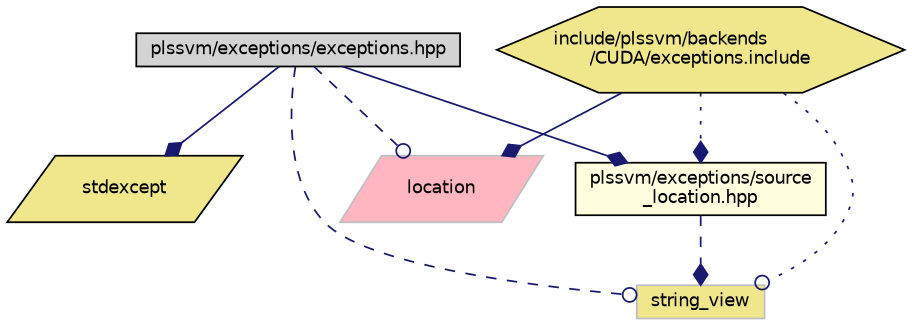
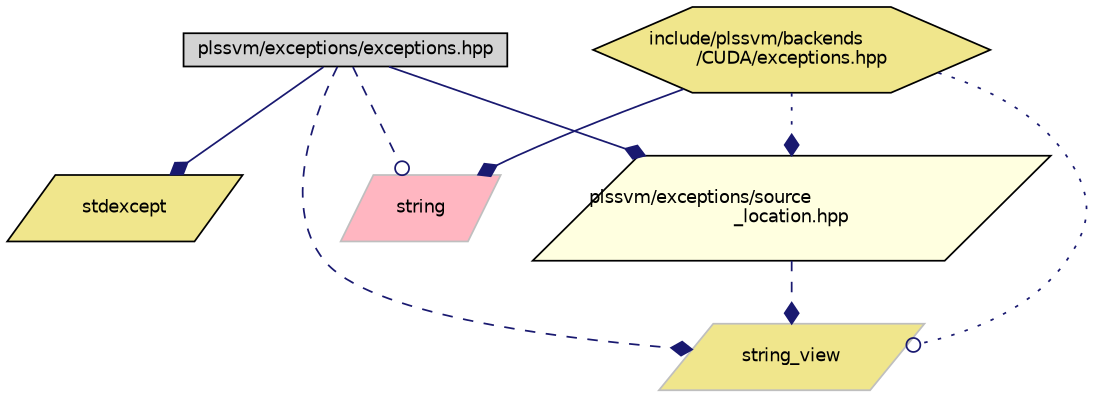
(701, 50) -> (792, 50)
(442, 189) -> (421, 208)
(701, 189) -> (792, 208)
(390, 255) -> (392, 299)
(701, 302) -> (792, 357)
